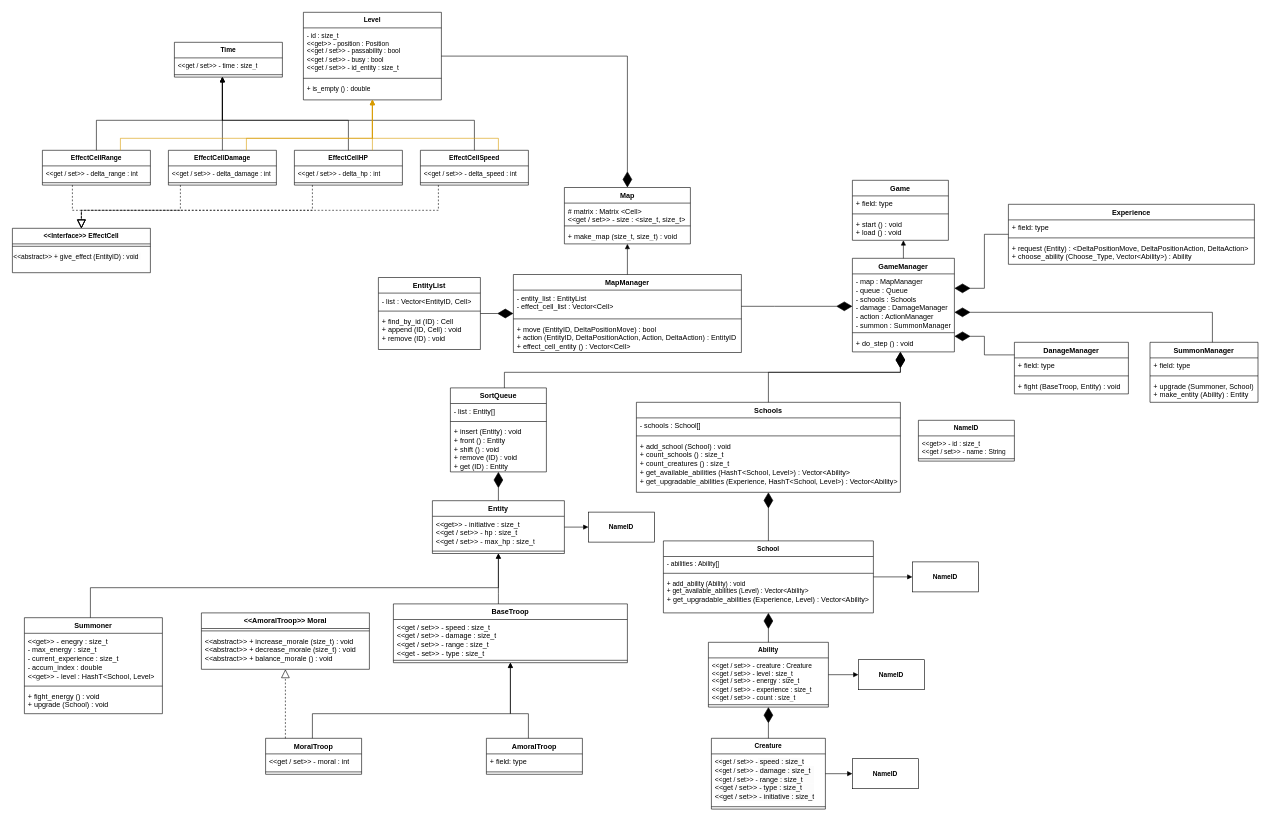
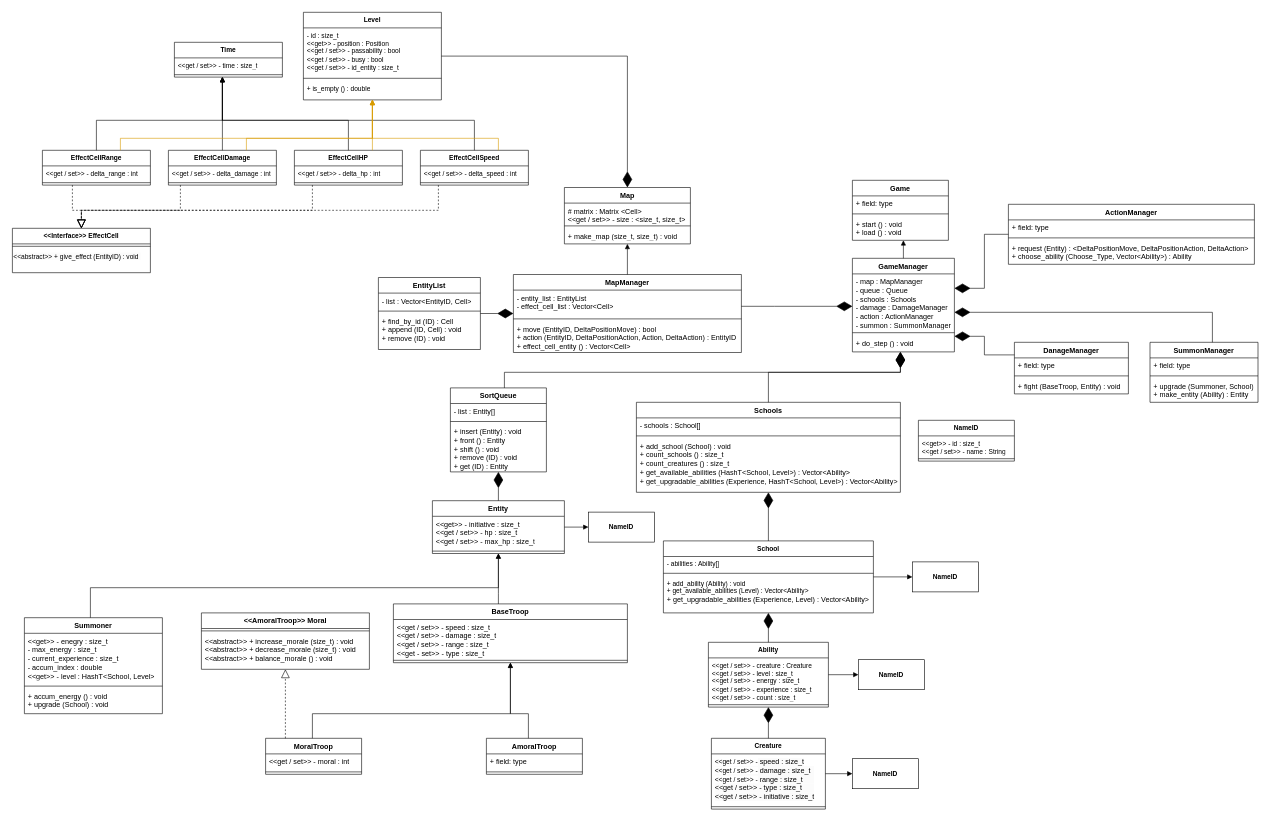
(1131, 213) -> (1131, 213)
(72, 701) -> (72, 701)
